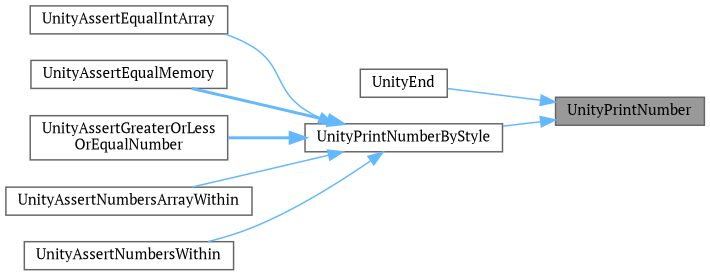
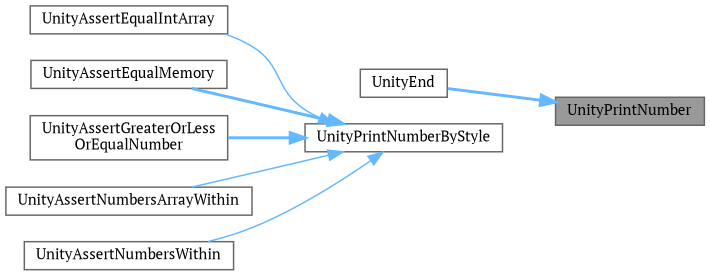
(494, 94) -> (494, 94)
(522, 124) -> none
